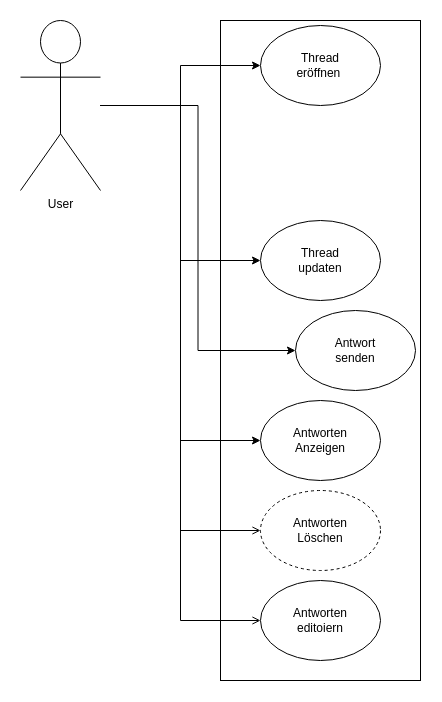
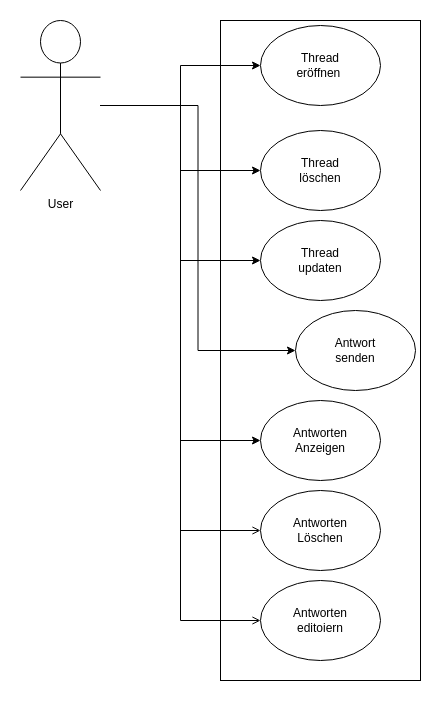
none -> (218, 171)
none -> (321, 171)
(321, 531) -> (321, 531)
